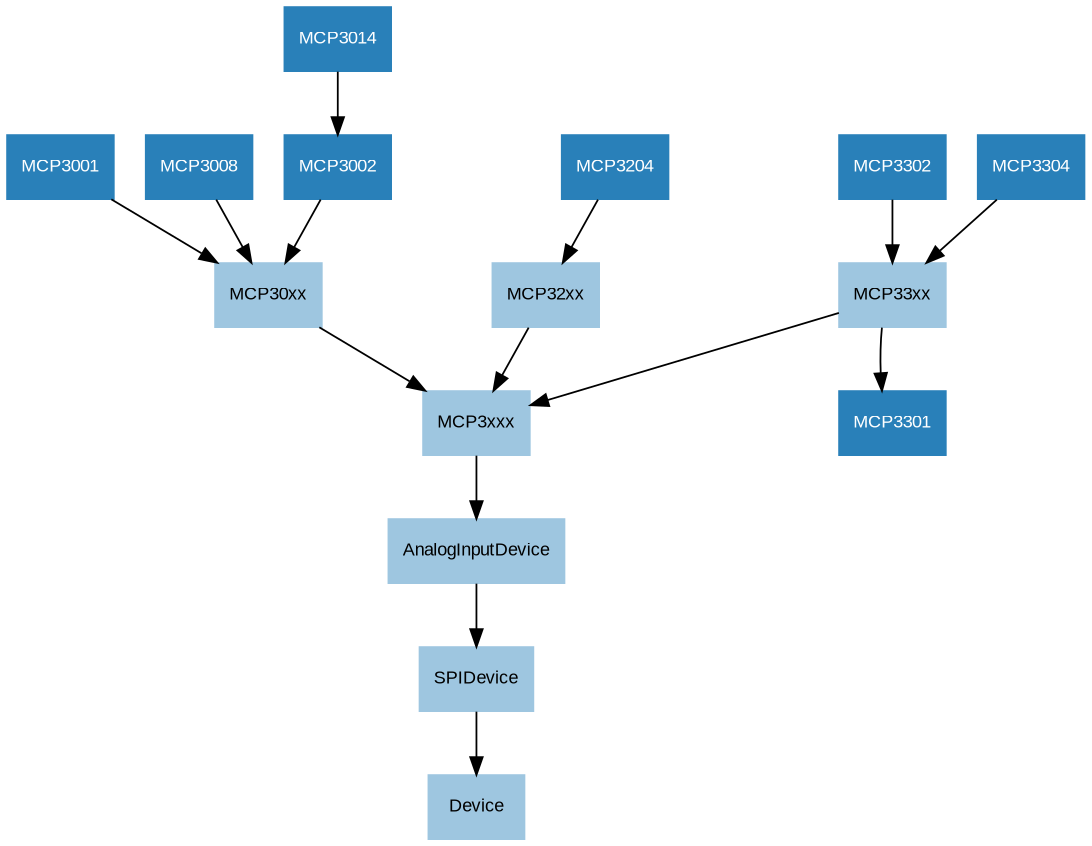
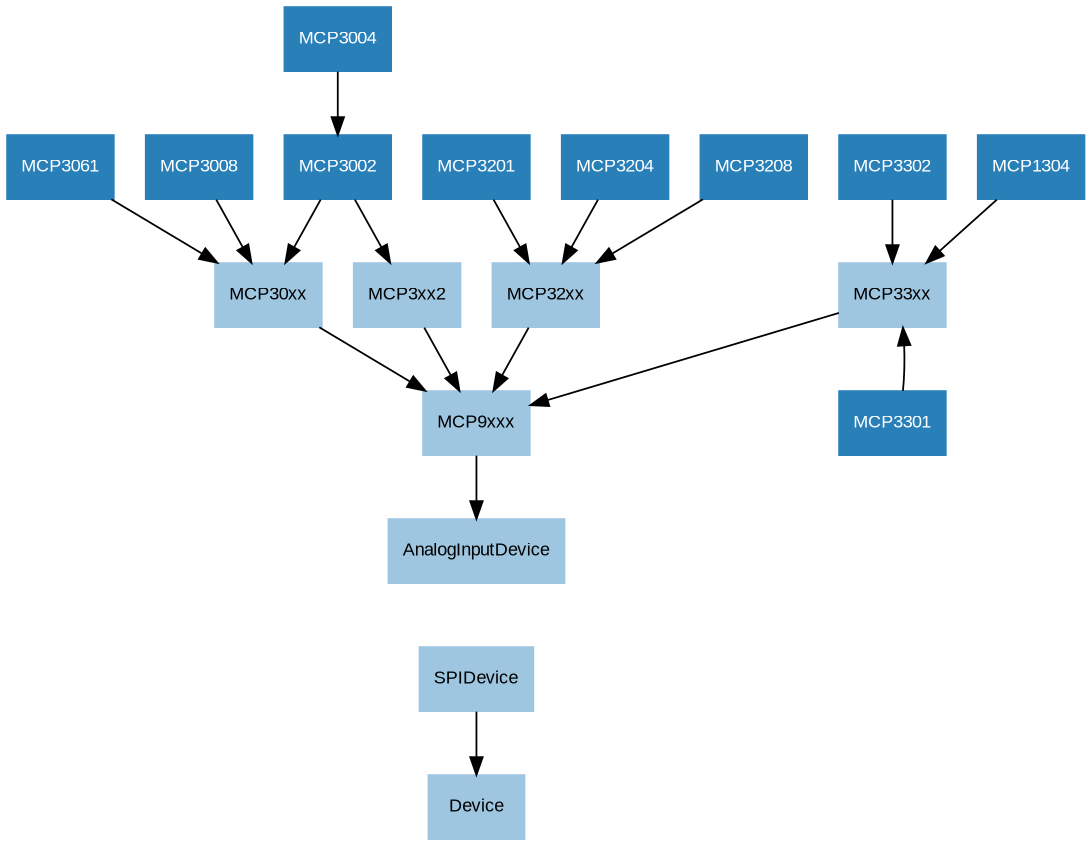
(338, 39) -> (338, 39)
(60, 167) -> (60, 167)
none -> (476, 167)
none -> (754, 167)
(1031, 167) -> (1031, 167)
none -> (407, 295)
(881, 350) -> (904, 368)
(476, 423) -> (476, 423)
(476, 606) -> none
